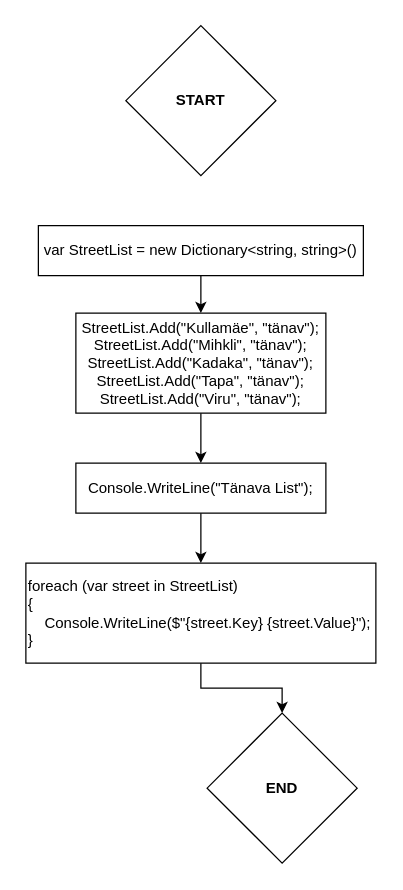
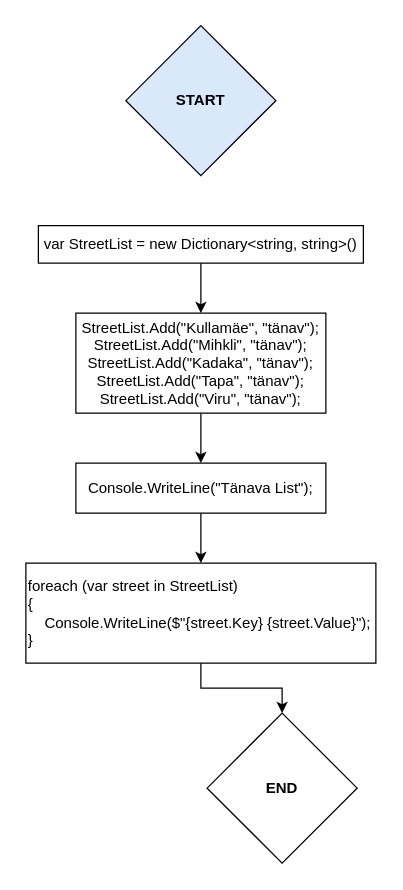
(201, 101) -> (201, 101)
(201, 251) -> (201, 244)
